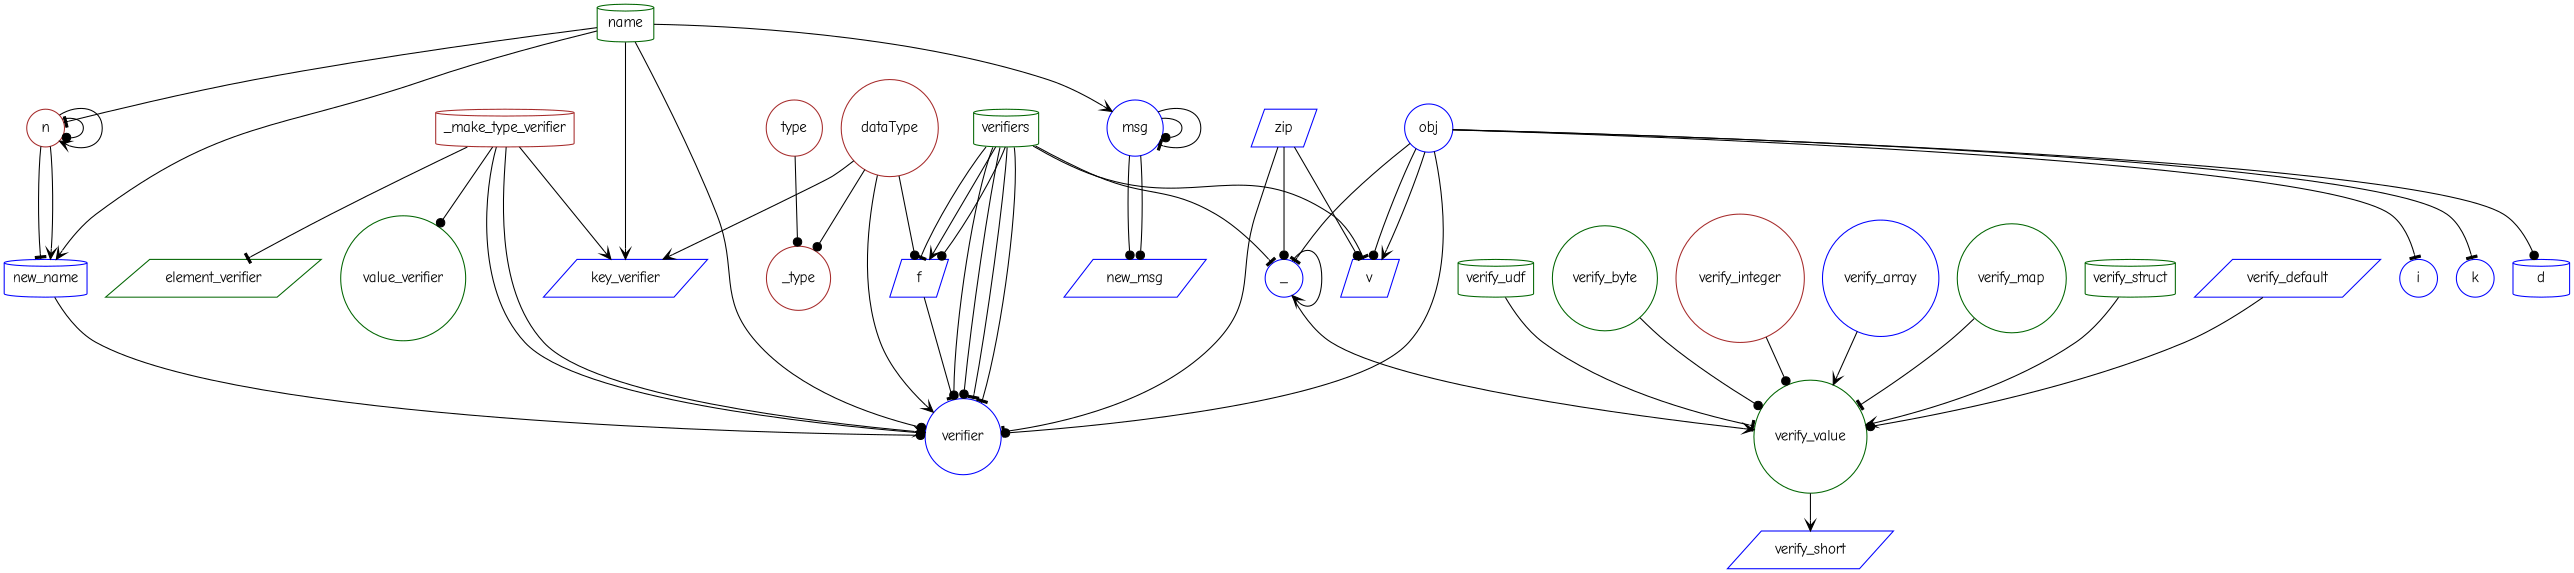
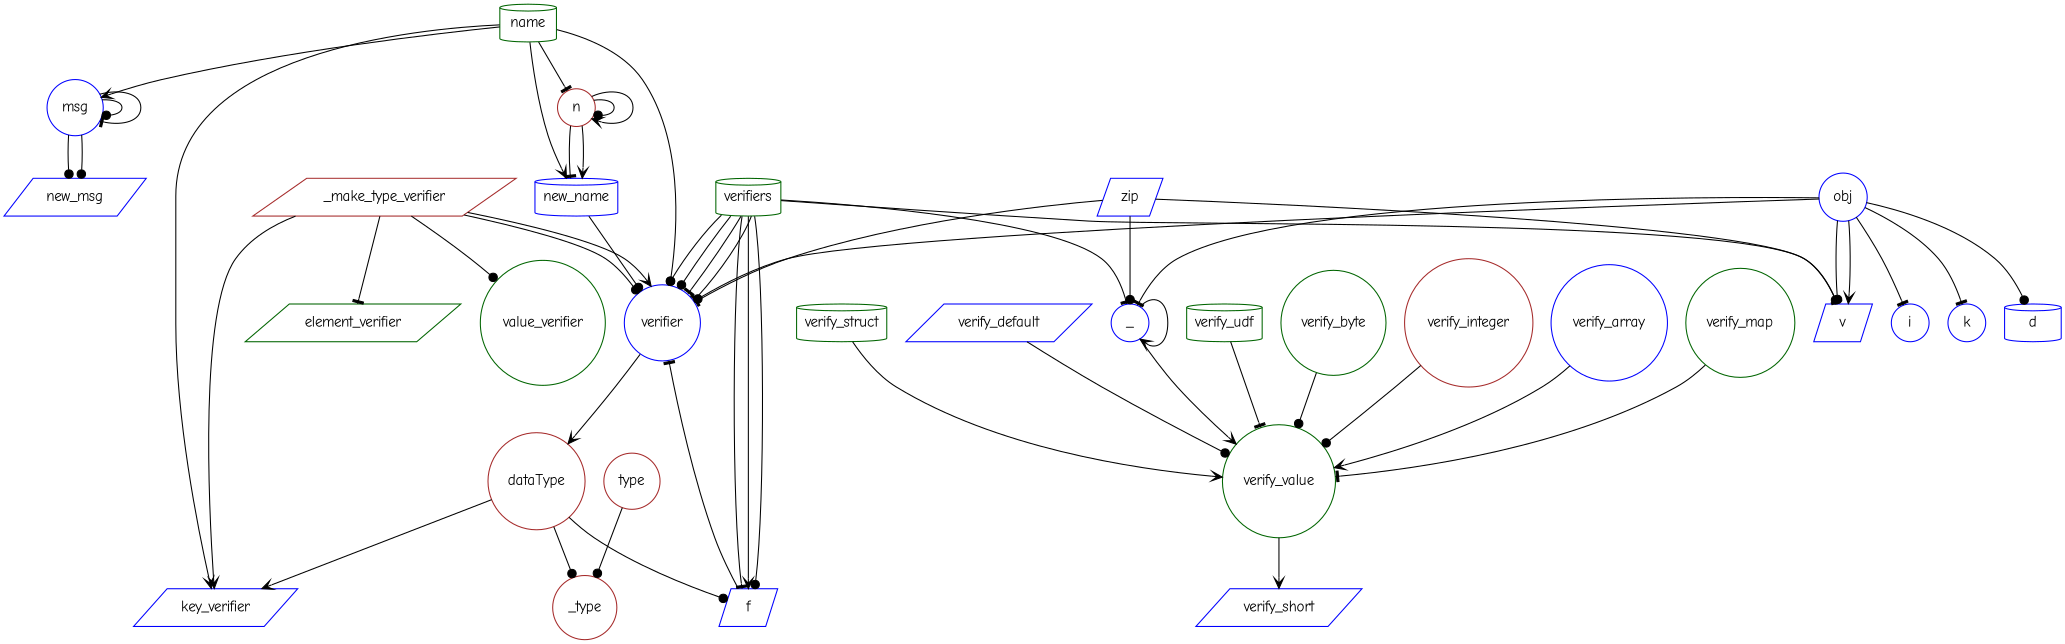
(505, 128) -> (384, 197)
(870, 298) -> (608, 395)
